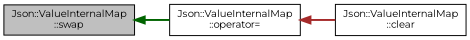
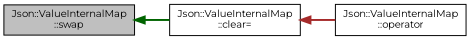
(235, 20) -> (235, 20)
(401, 20) -> (401, 20)
